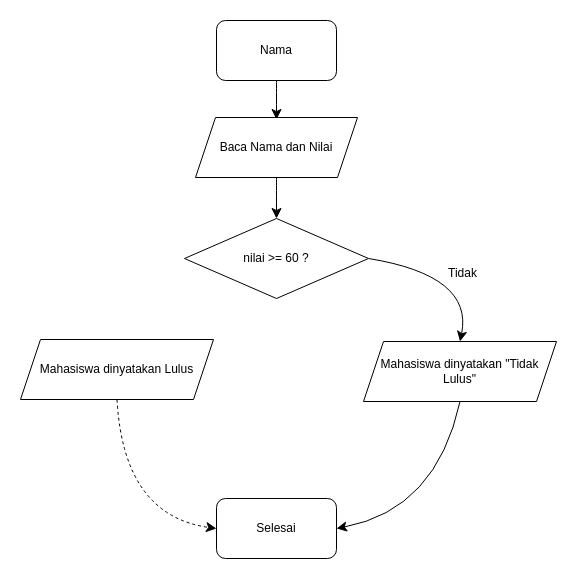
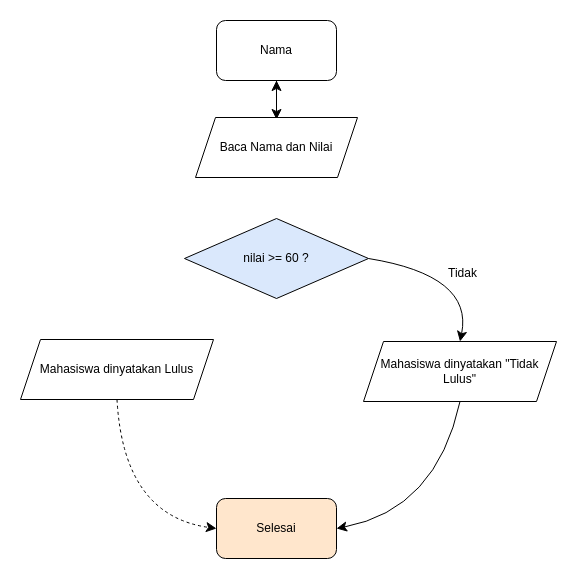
(277, 194) -> (277, 178)
(277, 259) -> (277, 259)
(277, 529) -> (277, 529)
